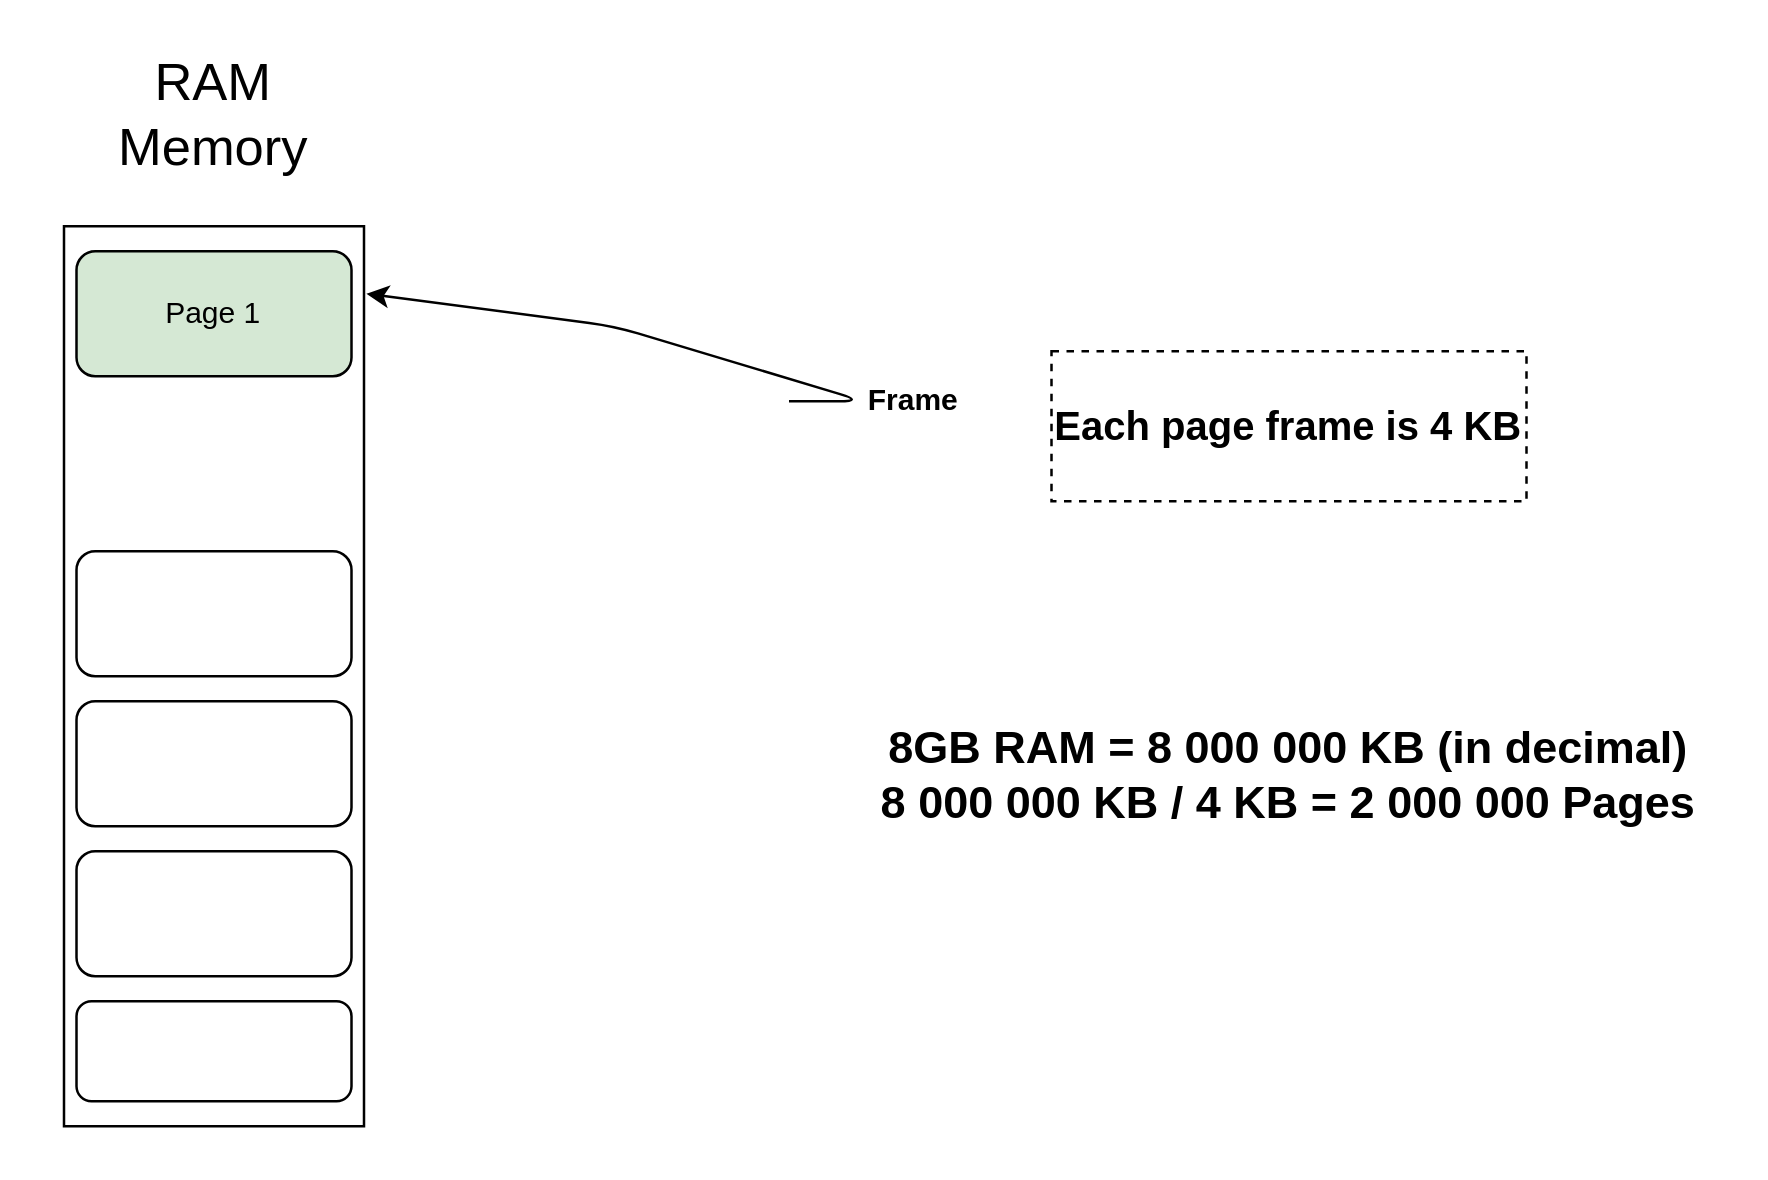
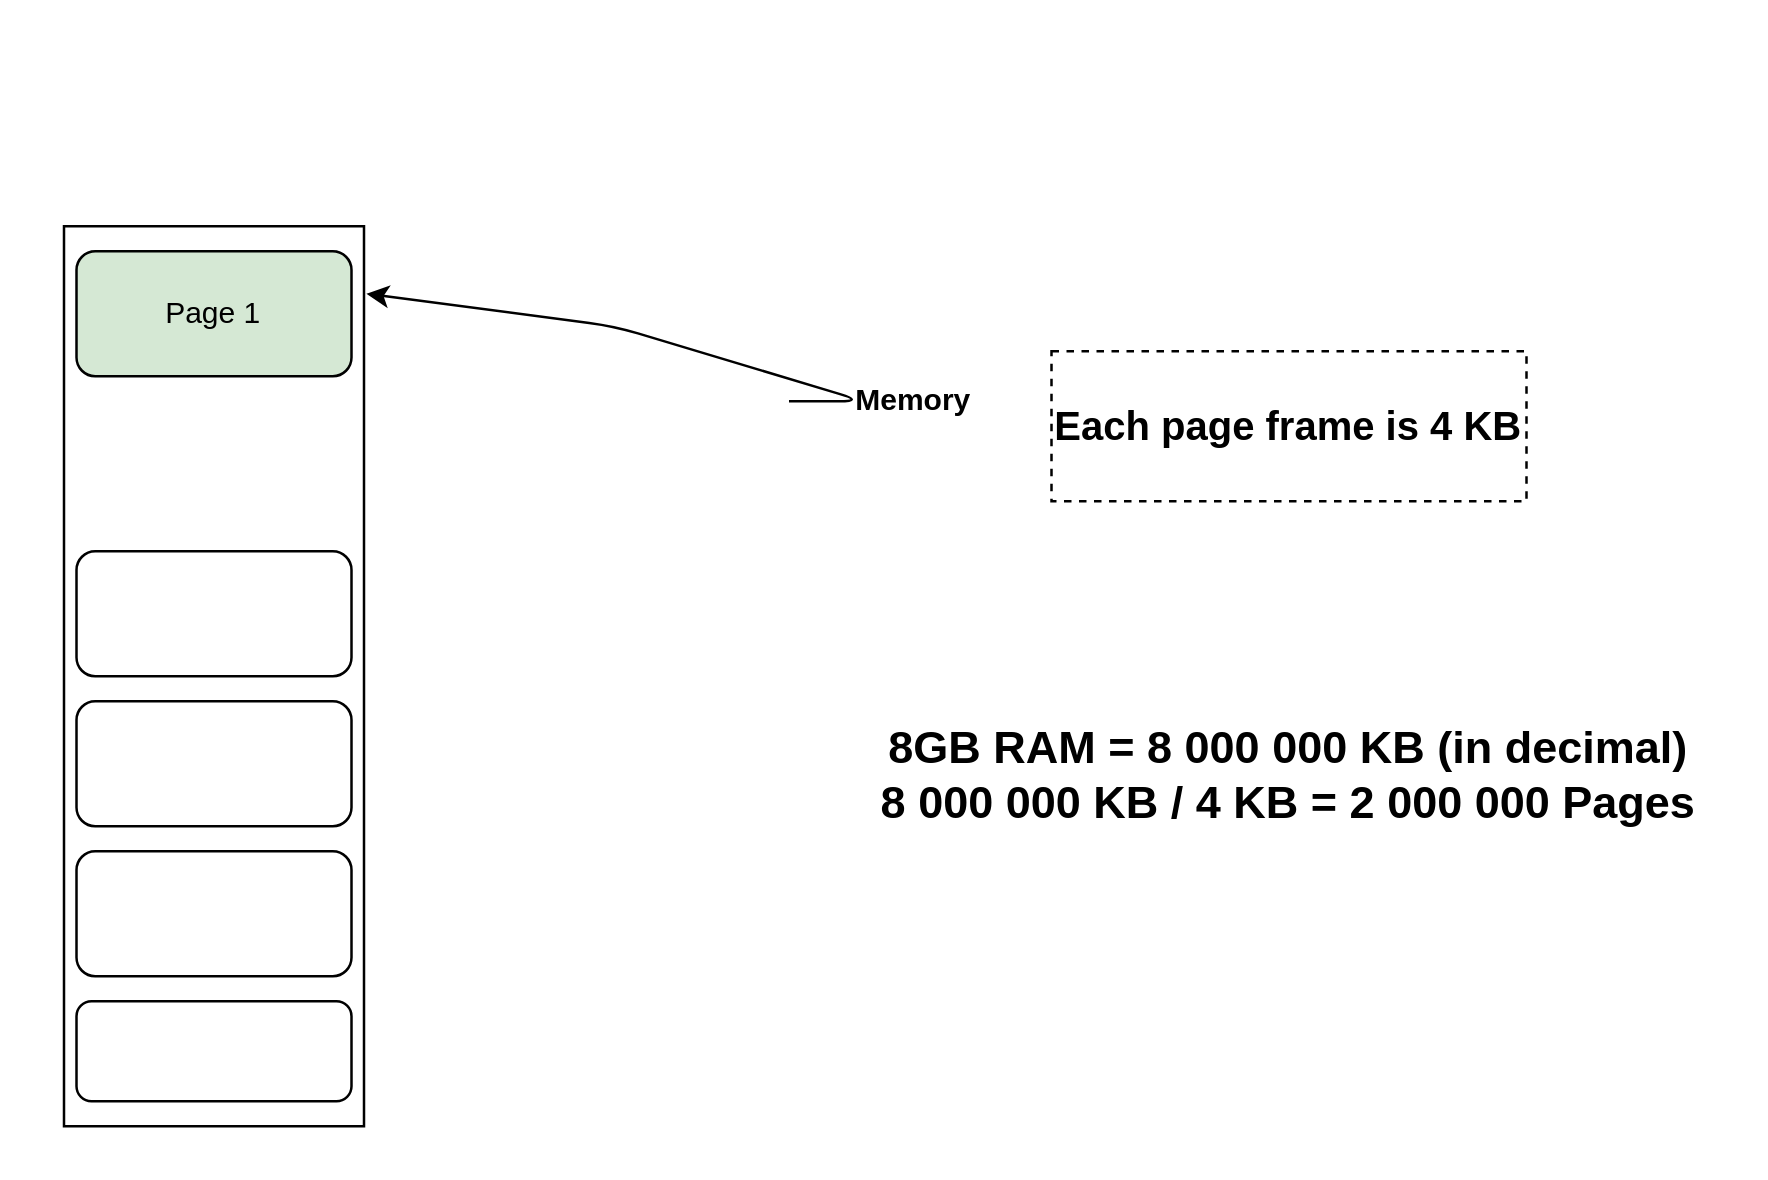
(214, 114) -> none
(914, 401) -> (914, 401)
